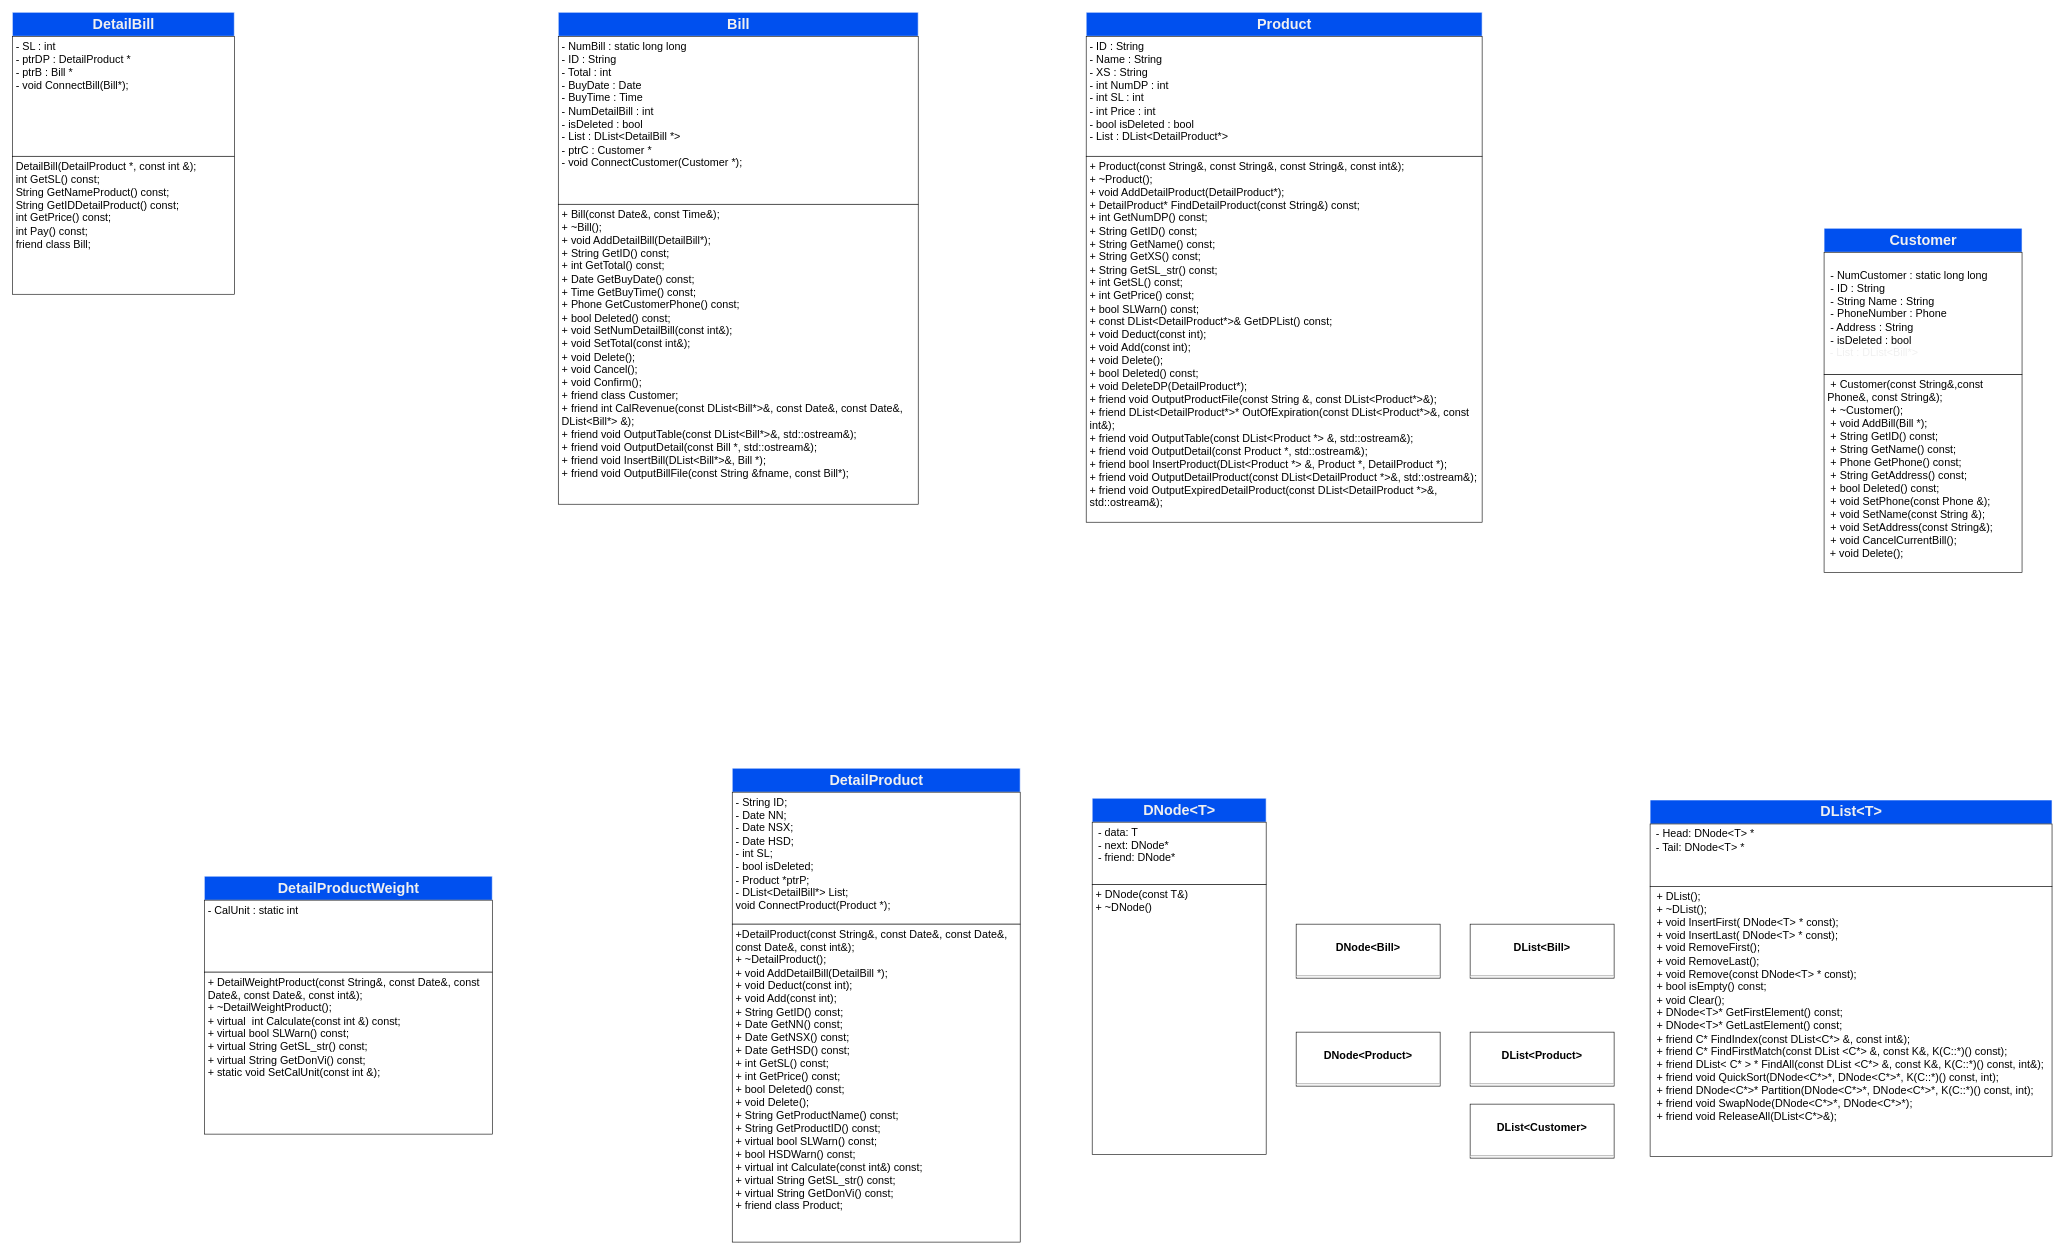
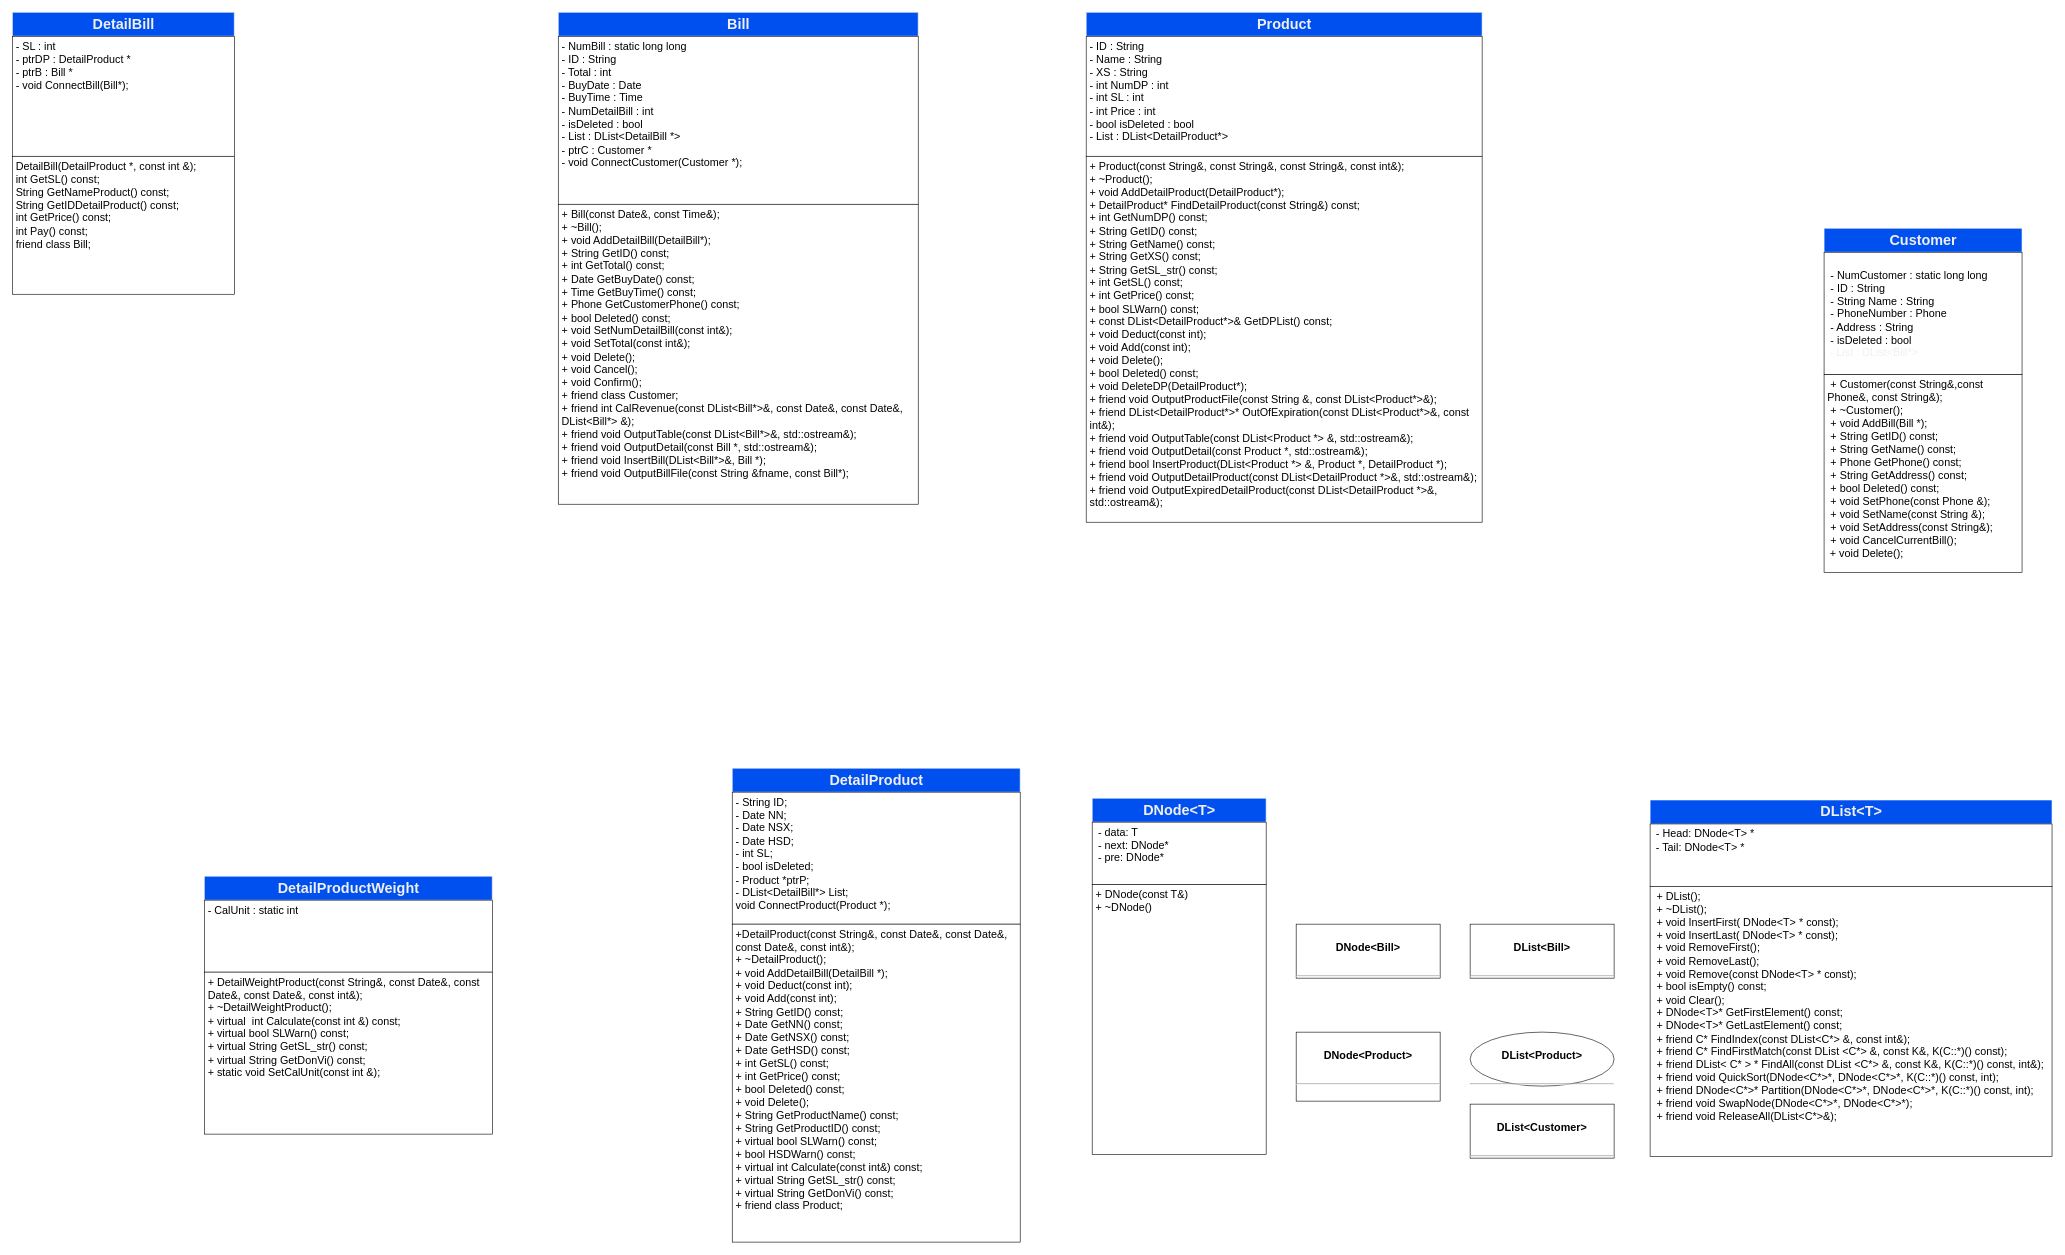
(1139, 846) -> (1134, 846)
(1368, 1059) -> (1368, 1067)
(1542, 1059) -> (1542, 1059)
